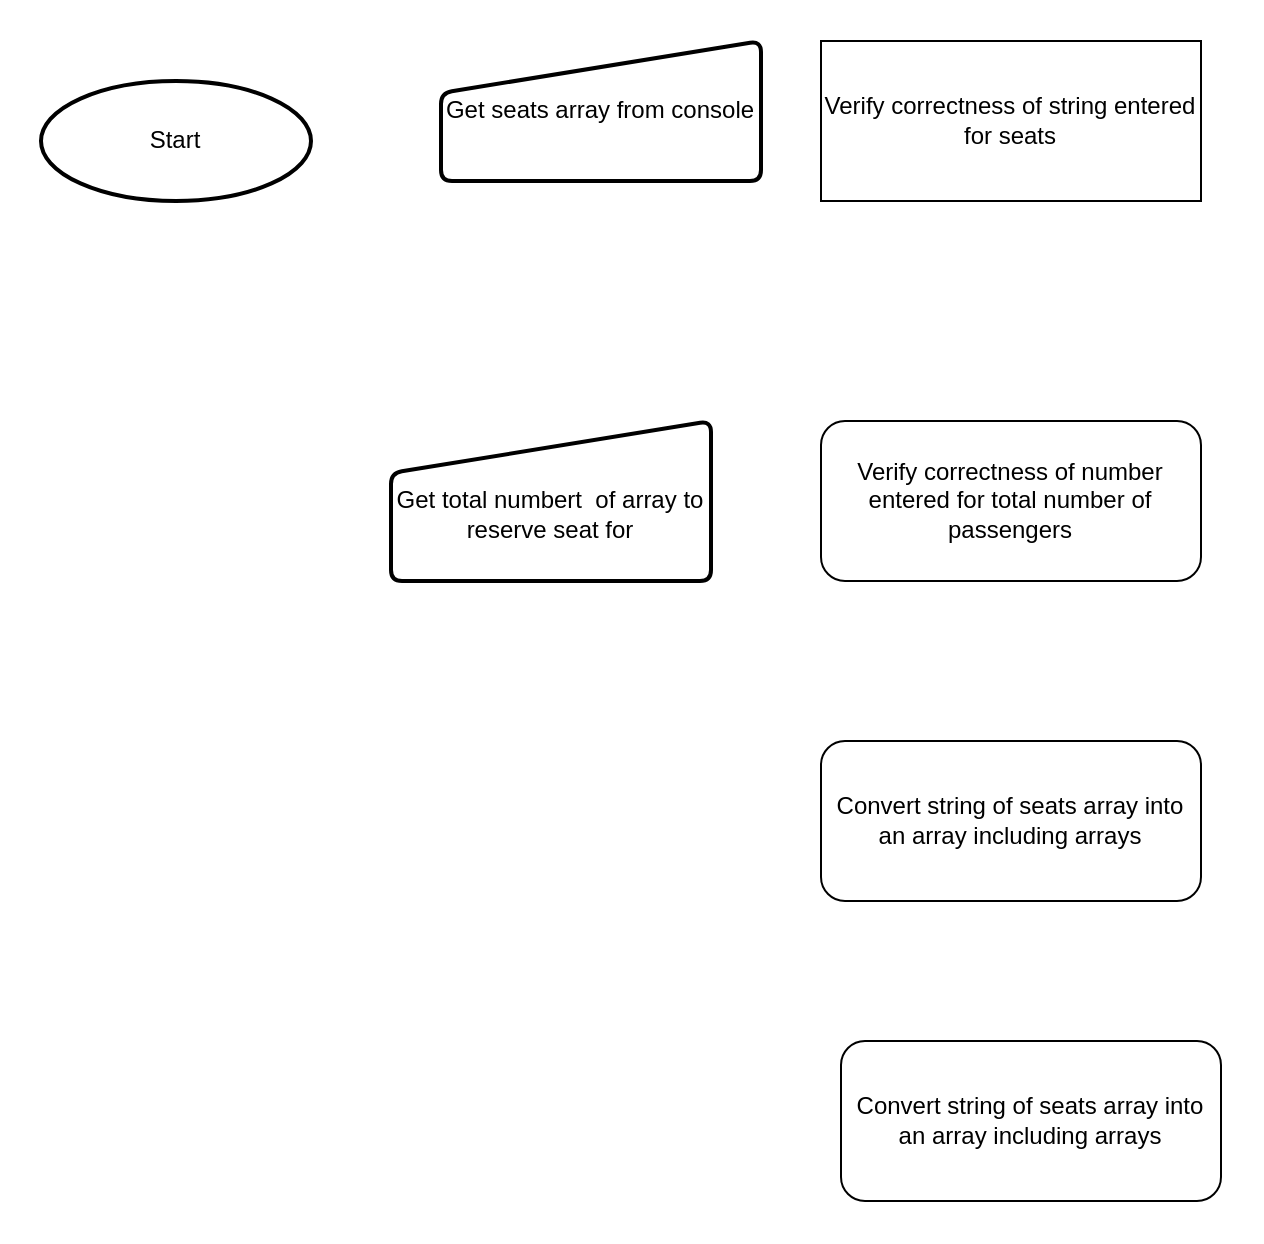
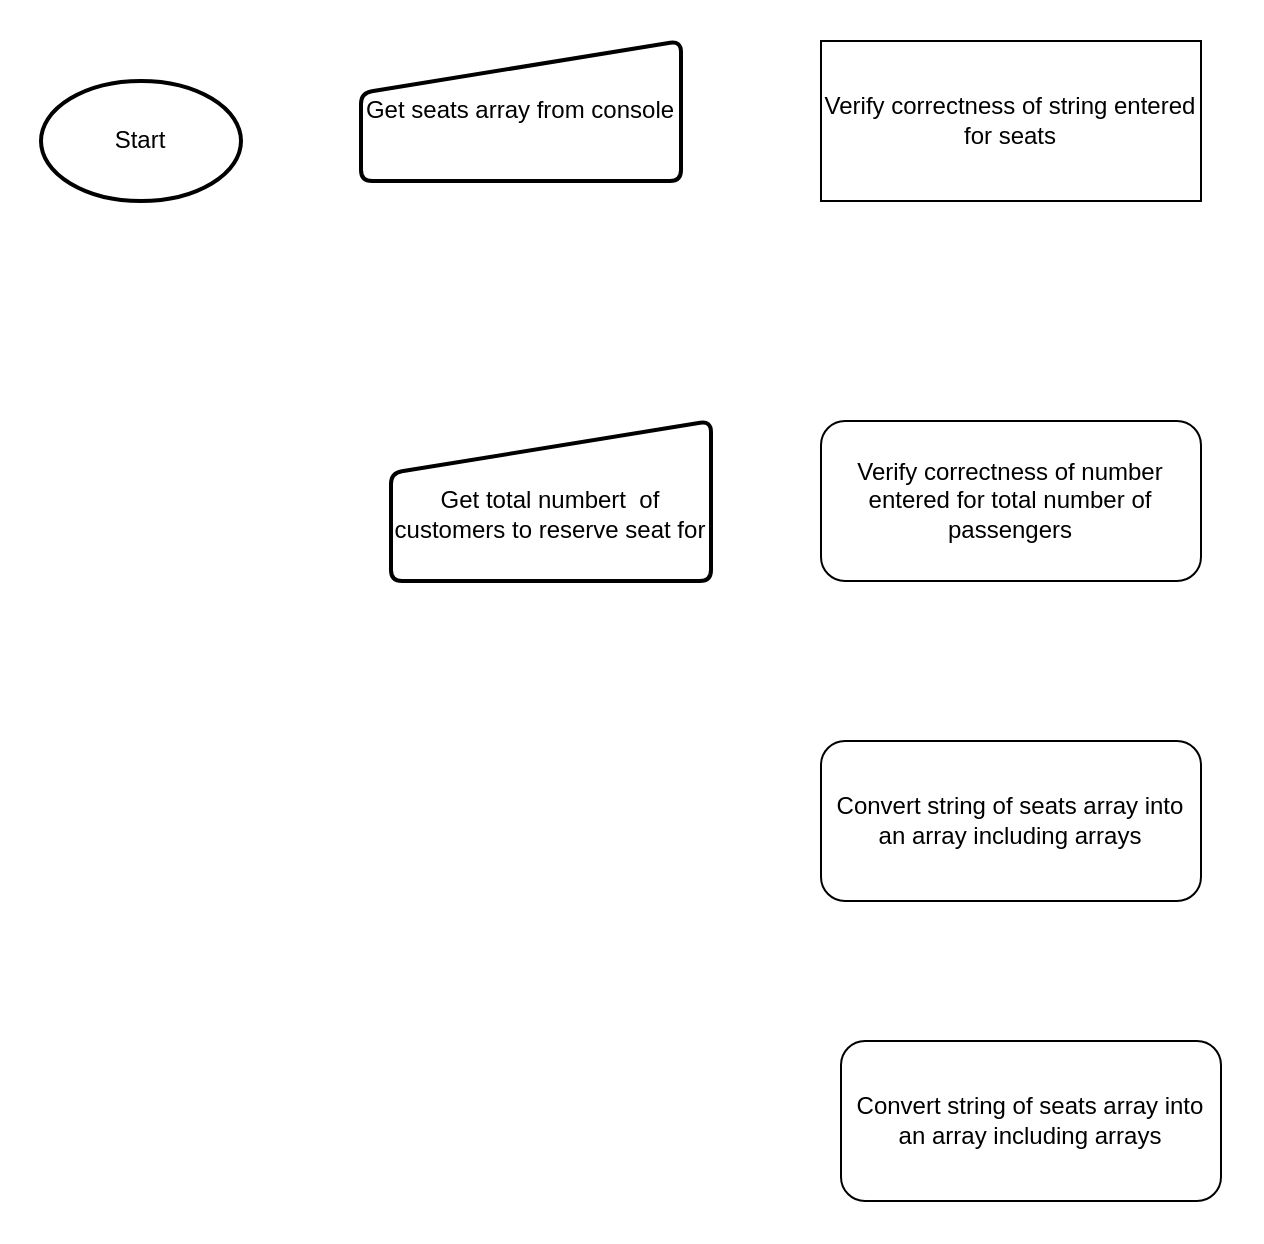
(601, 111) -> (521, 111)
(176, 141) -> (141, 141)
(551, 501) -> (551, 501)
